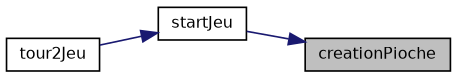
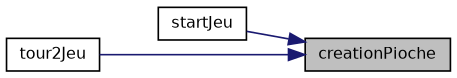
(121, 41) -> (194, 55)
